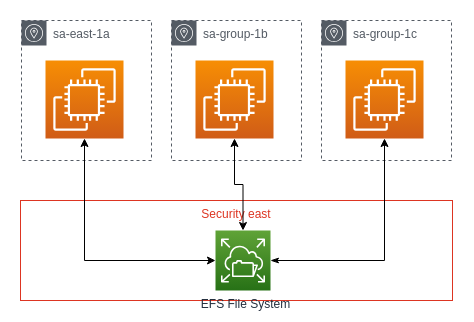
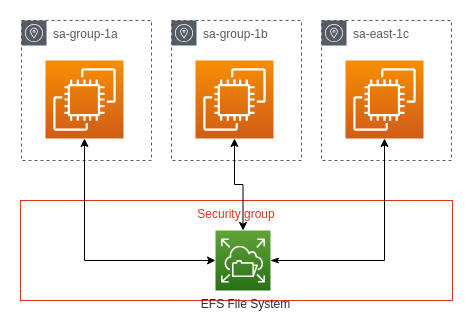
(87, 35) -> (90, 35)
(390, 35) -> (387, 35)
(236, 214) -> (236, 214)
